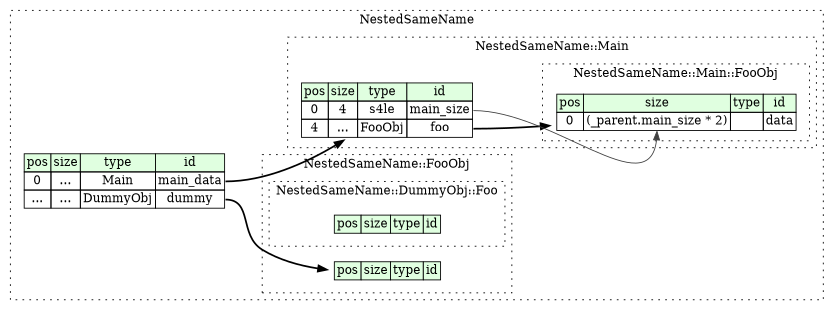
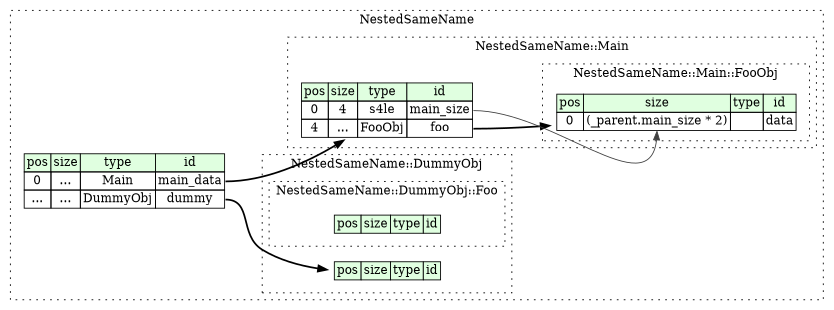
(387, 165) -> (387, 165)
